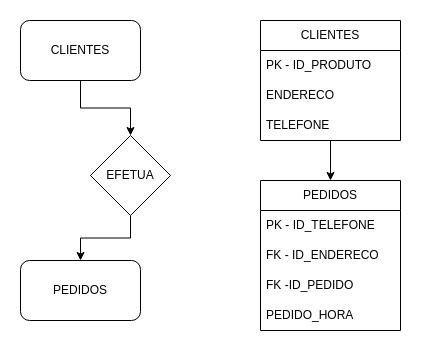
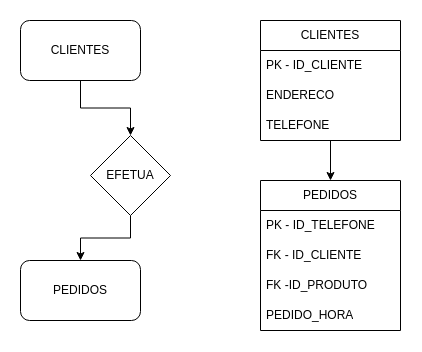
(314, 66) -> (314, 66)
(317, 256) -> (314, 256)
(309, 286) -> (312, 286)
